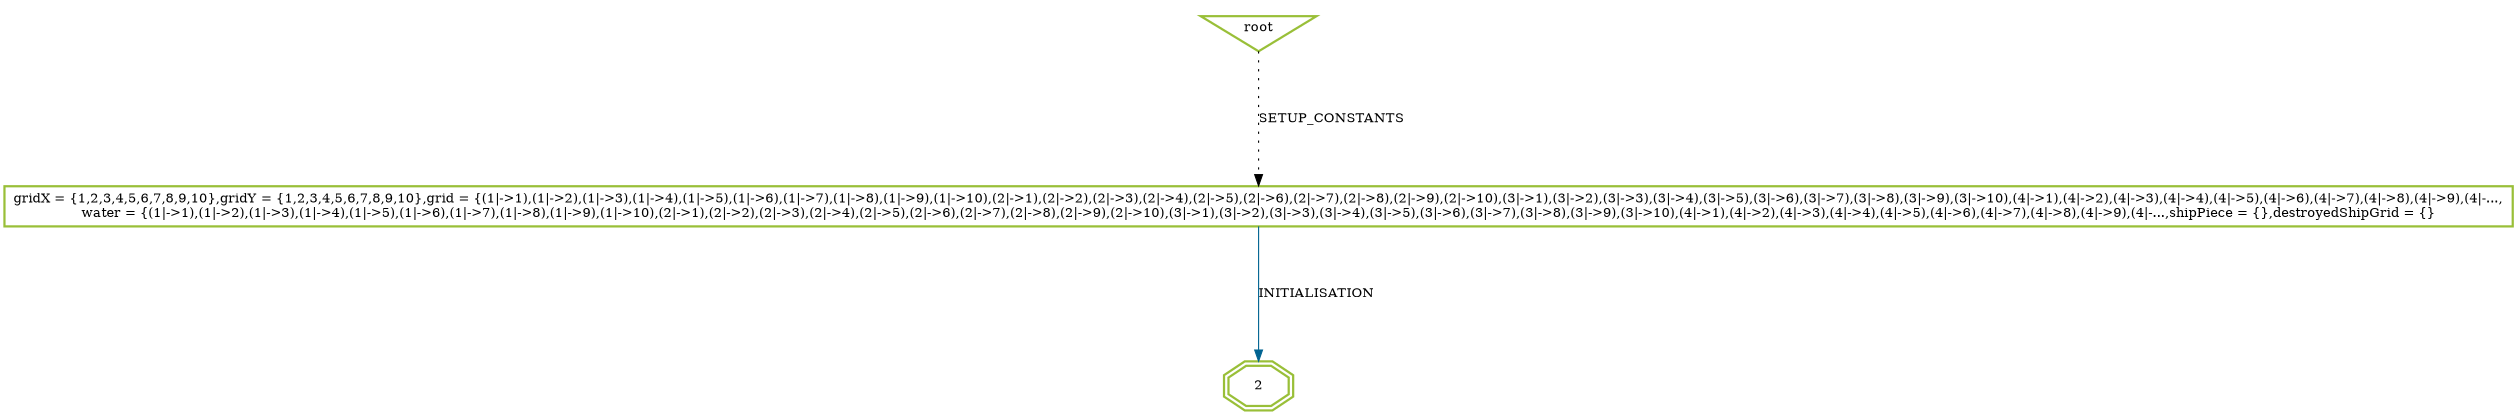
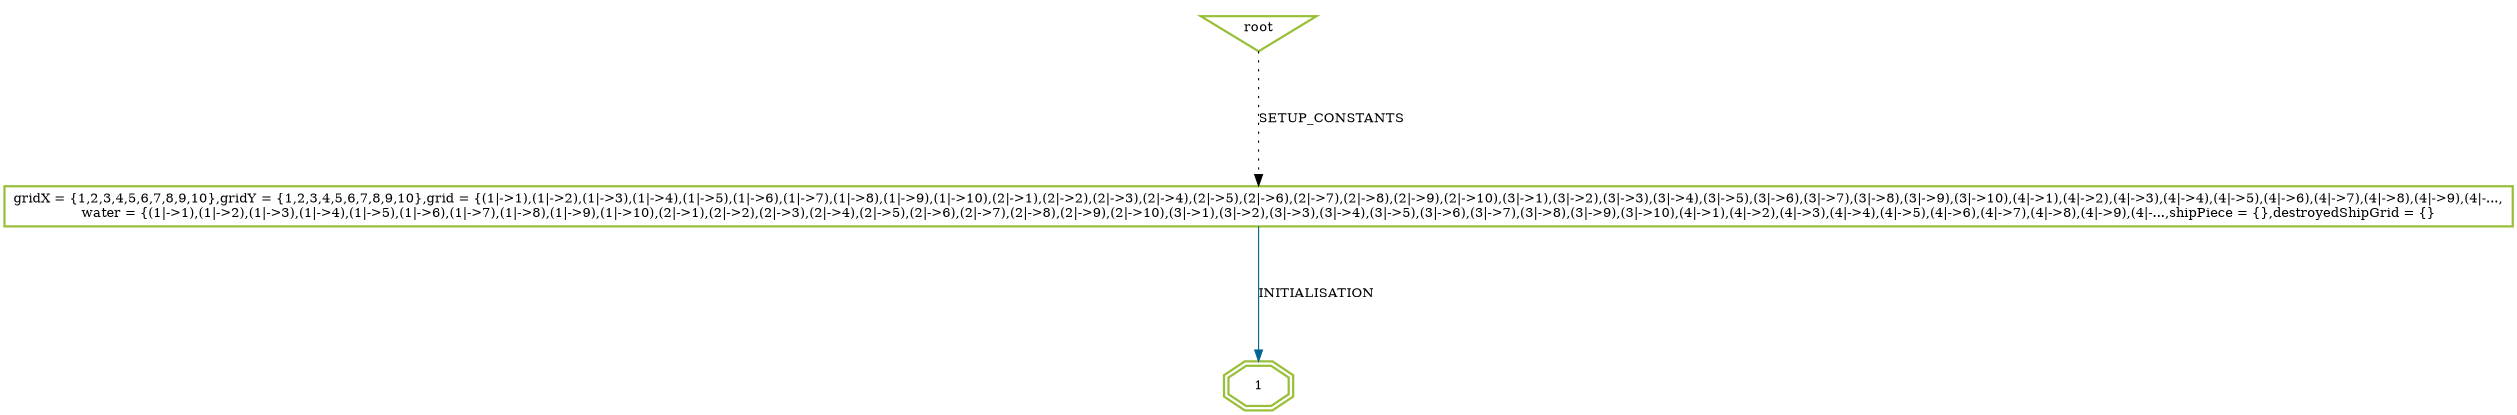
(1259, 386) -> (1259, 386)
